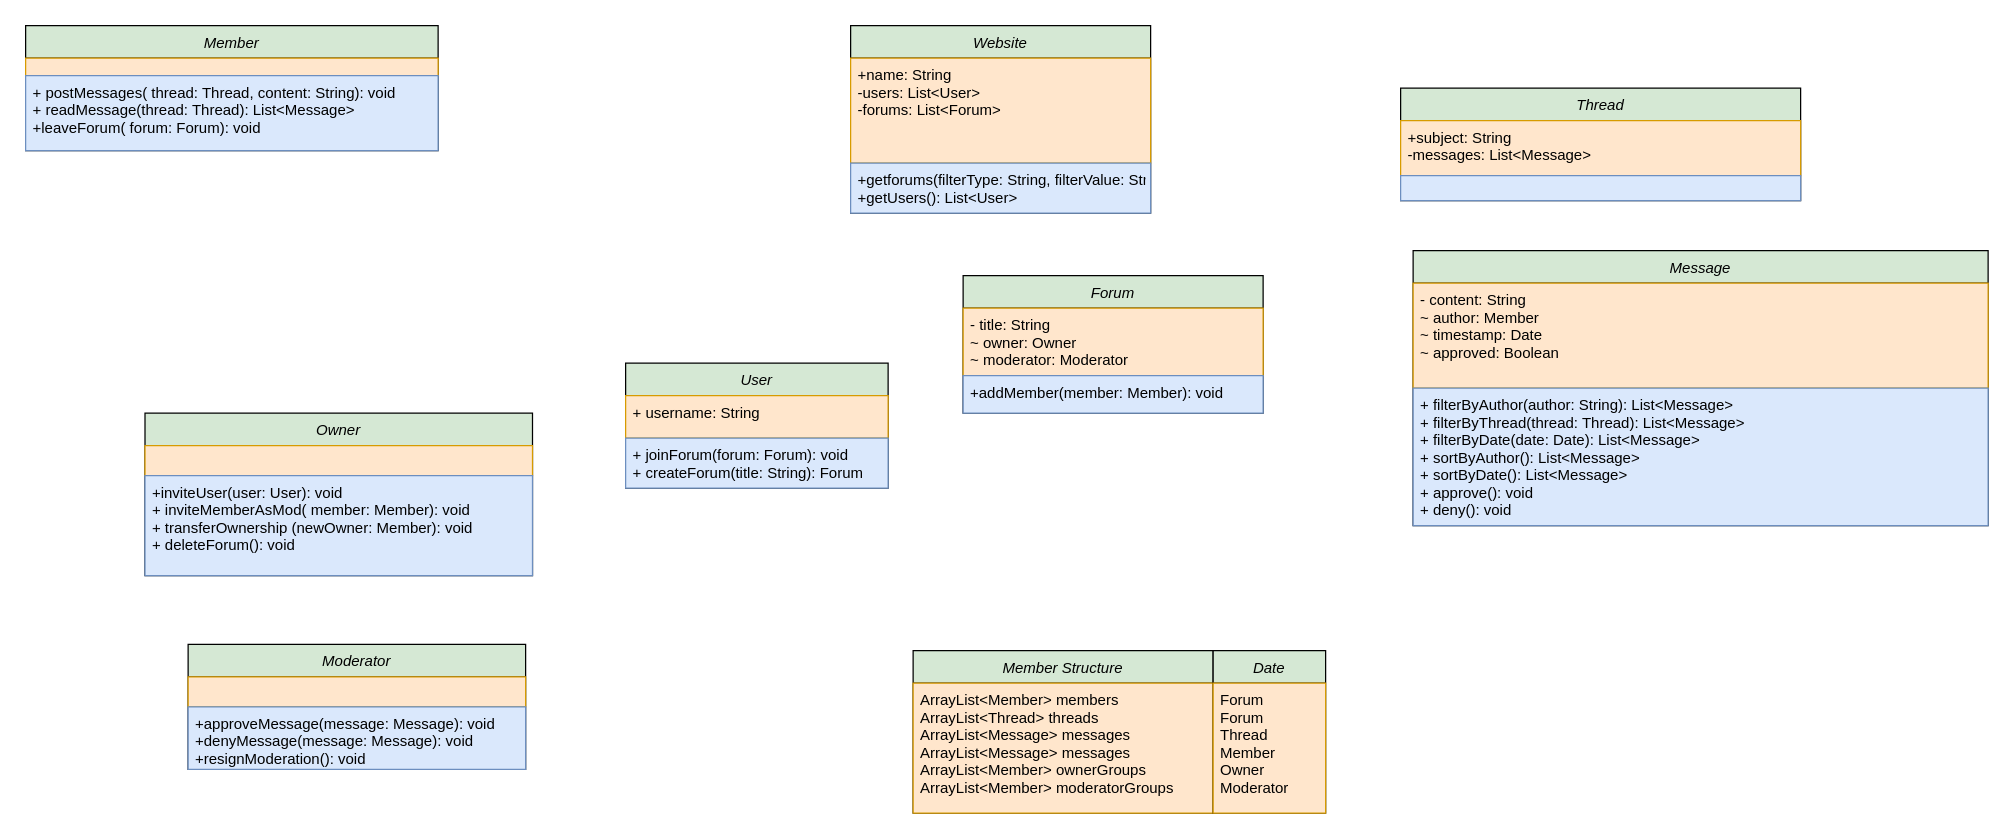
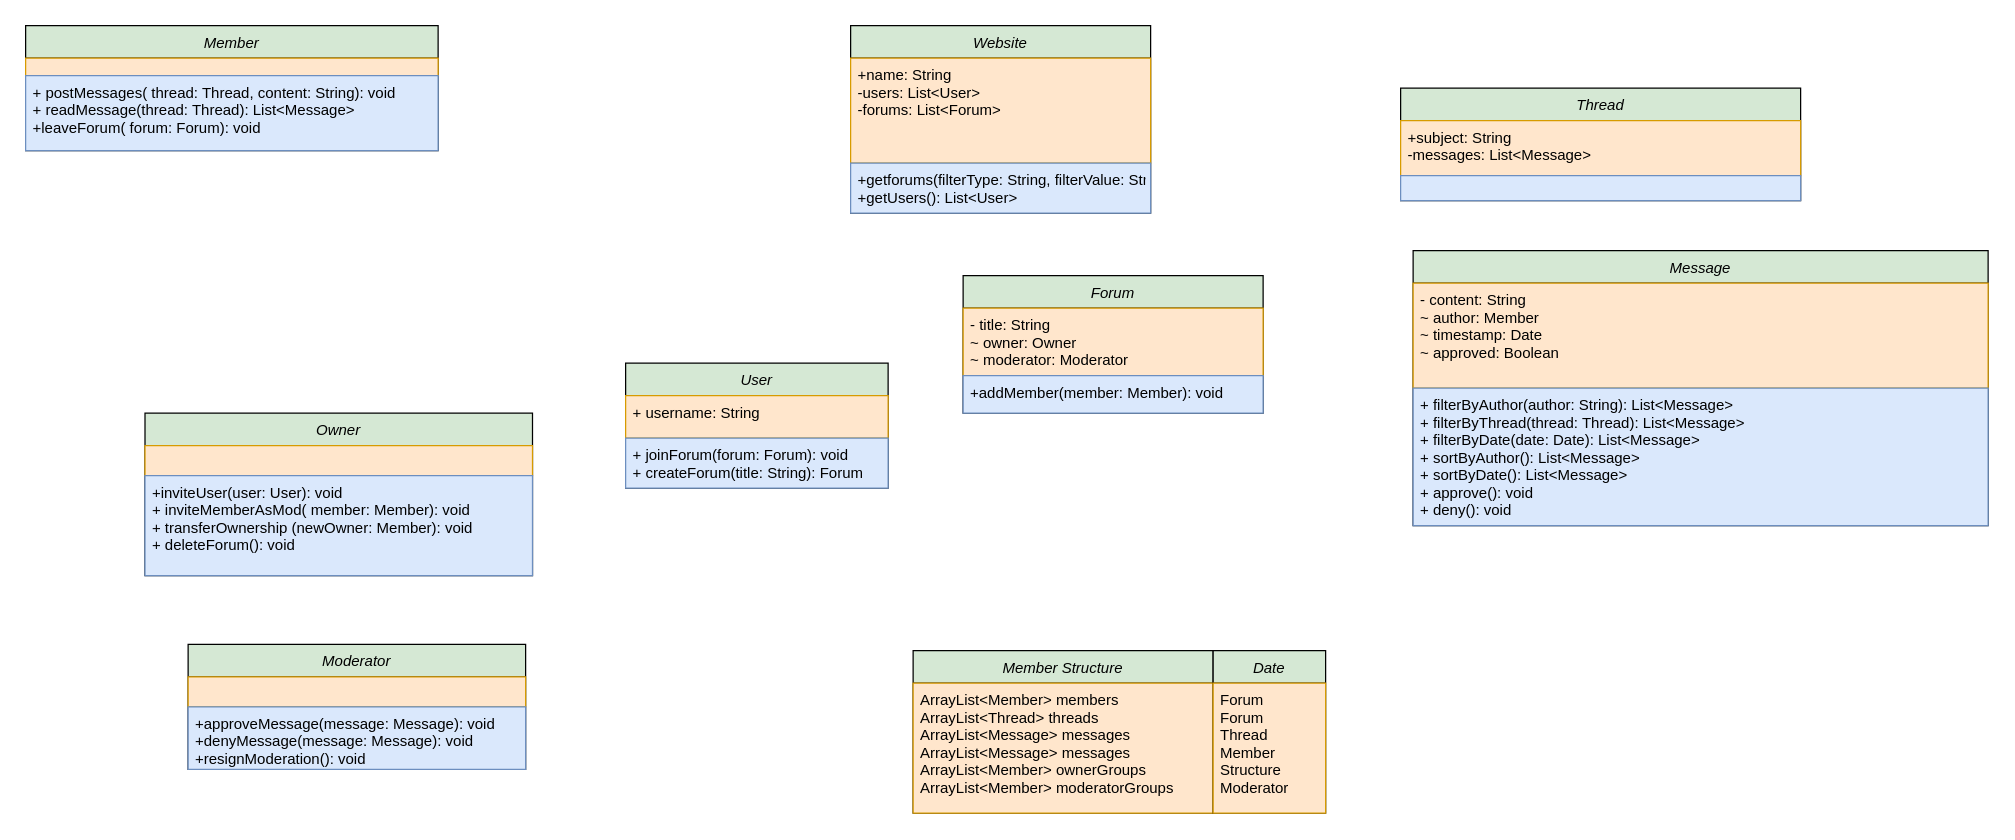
(1241, 700) -> (1241, 700)
